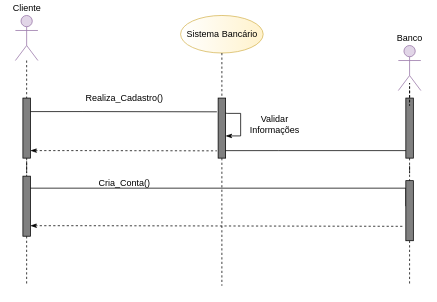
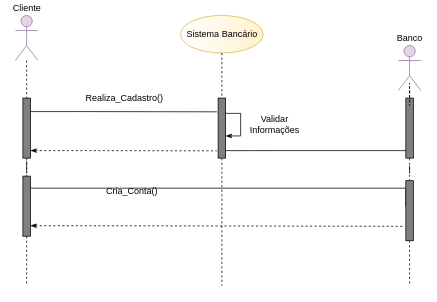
(124, 183) -> (132, 191)
